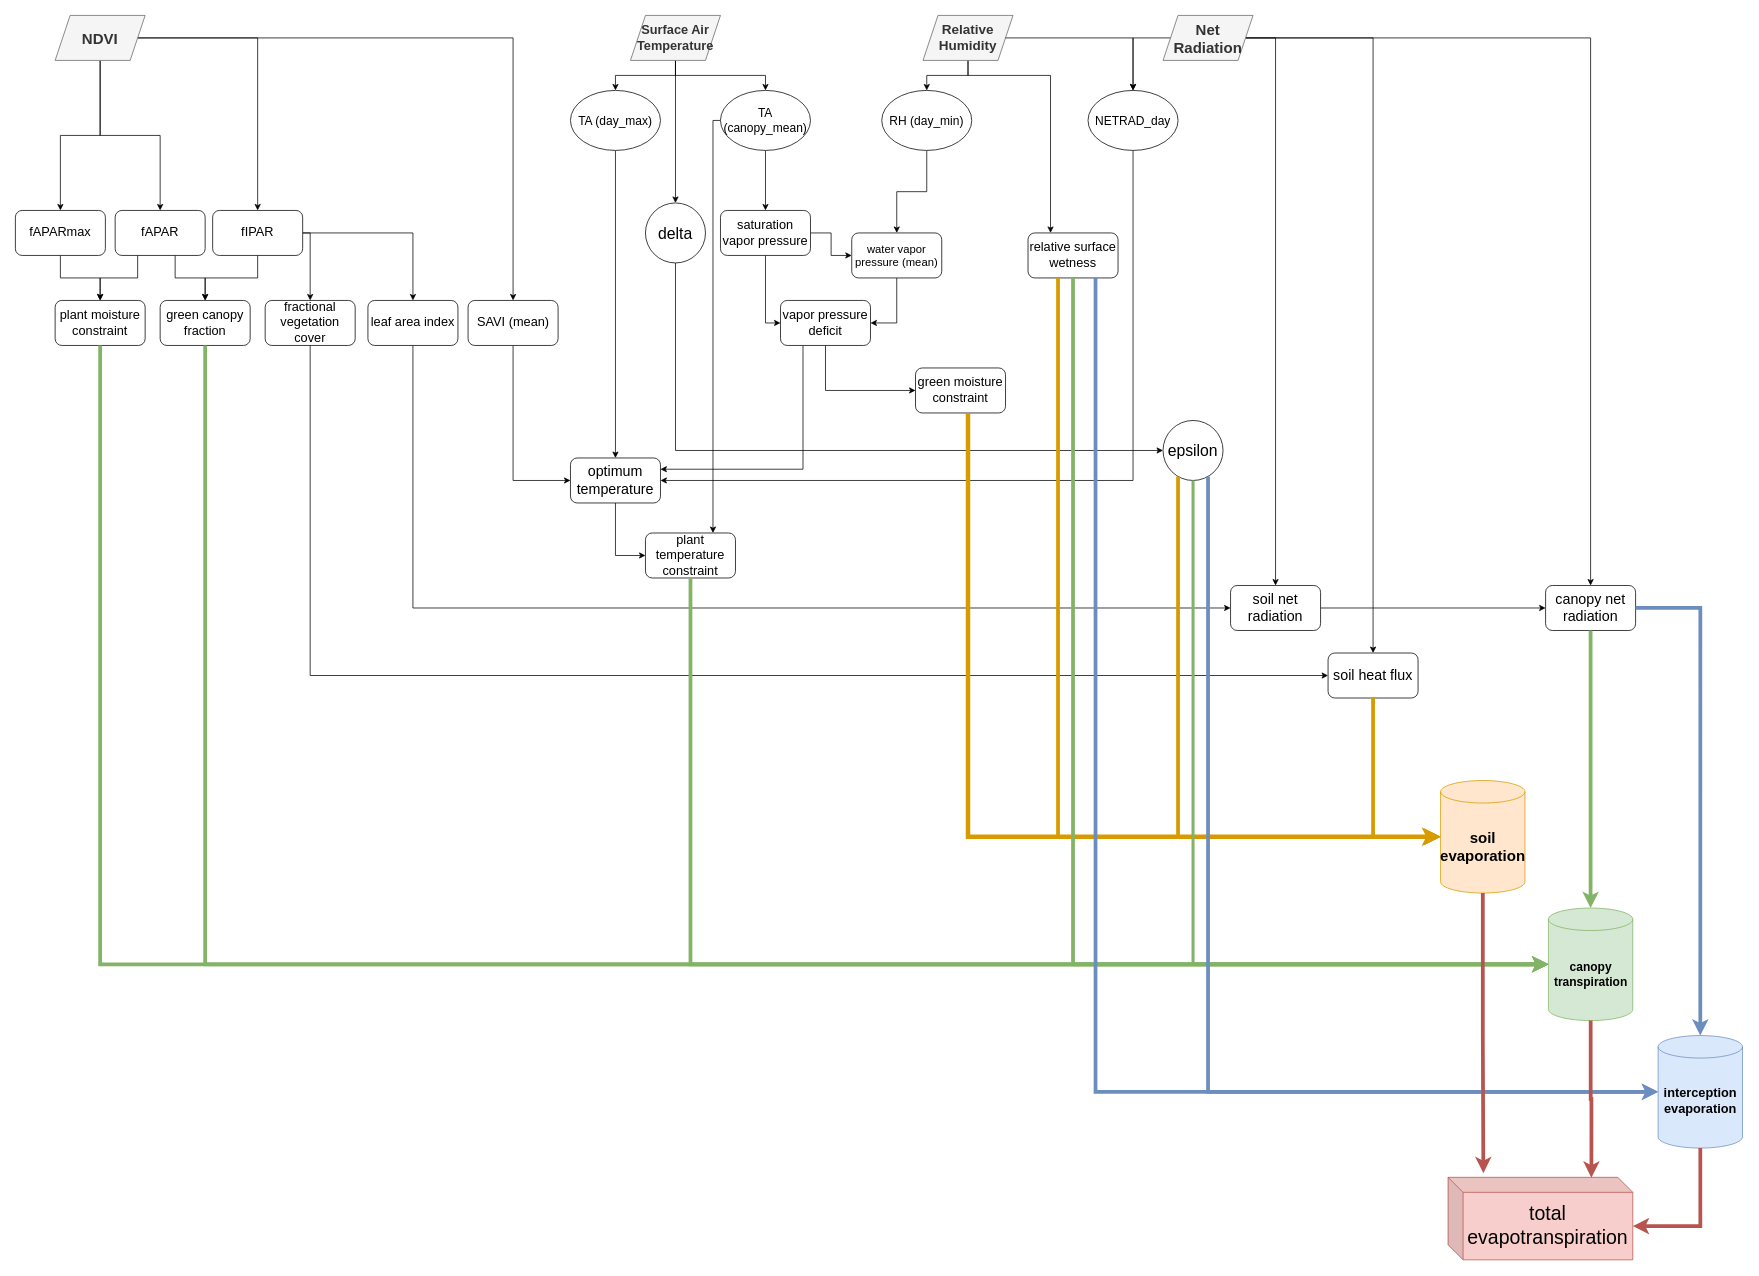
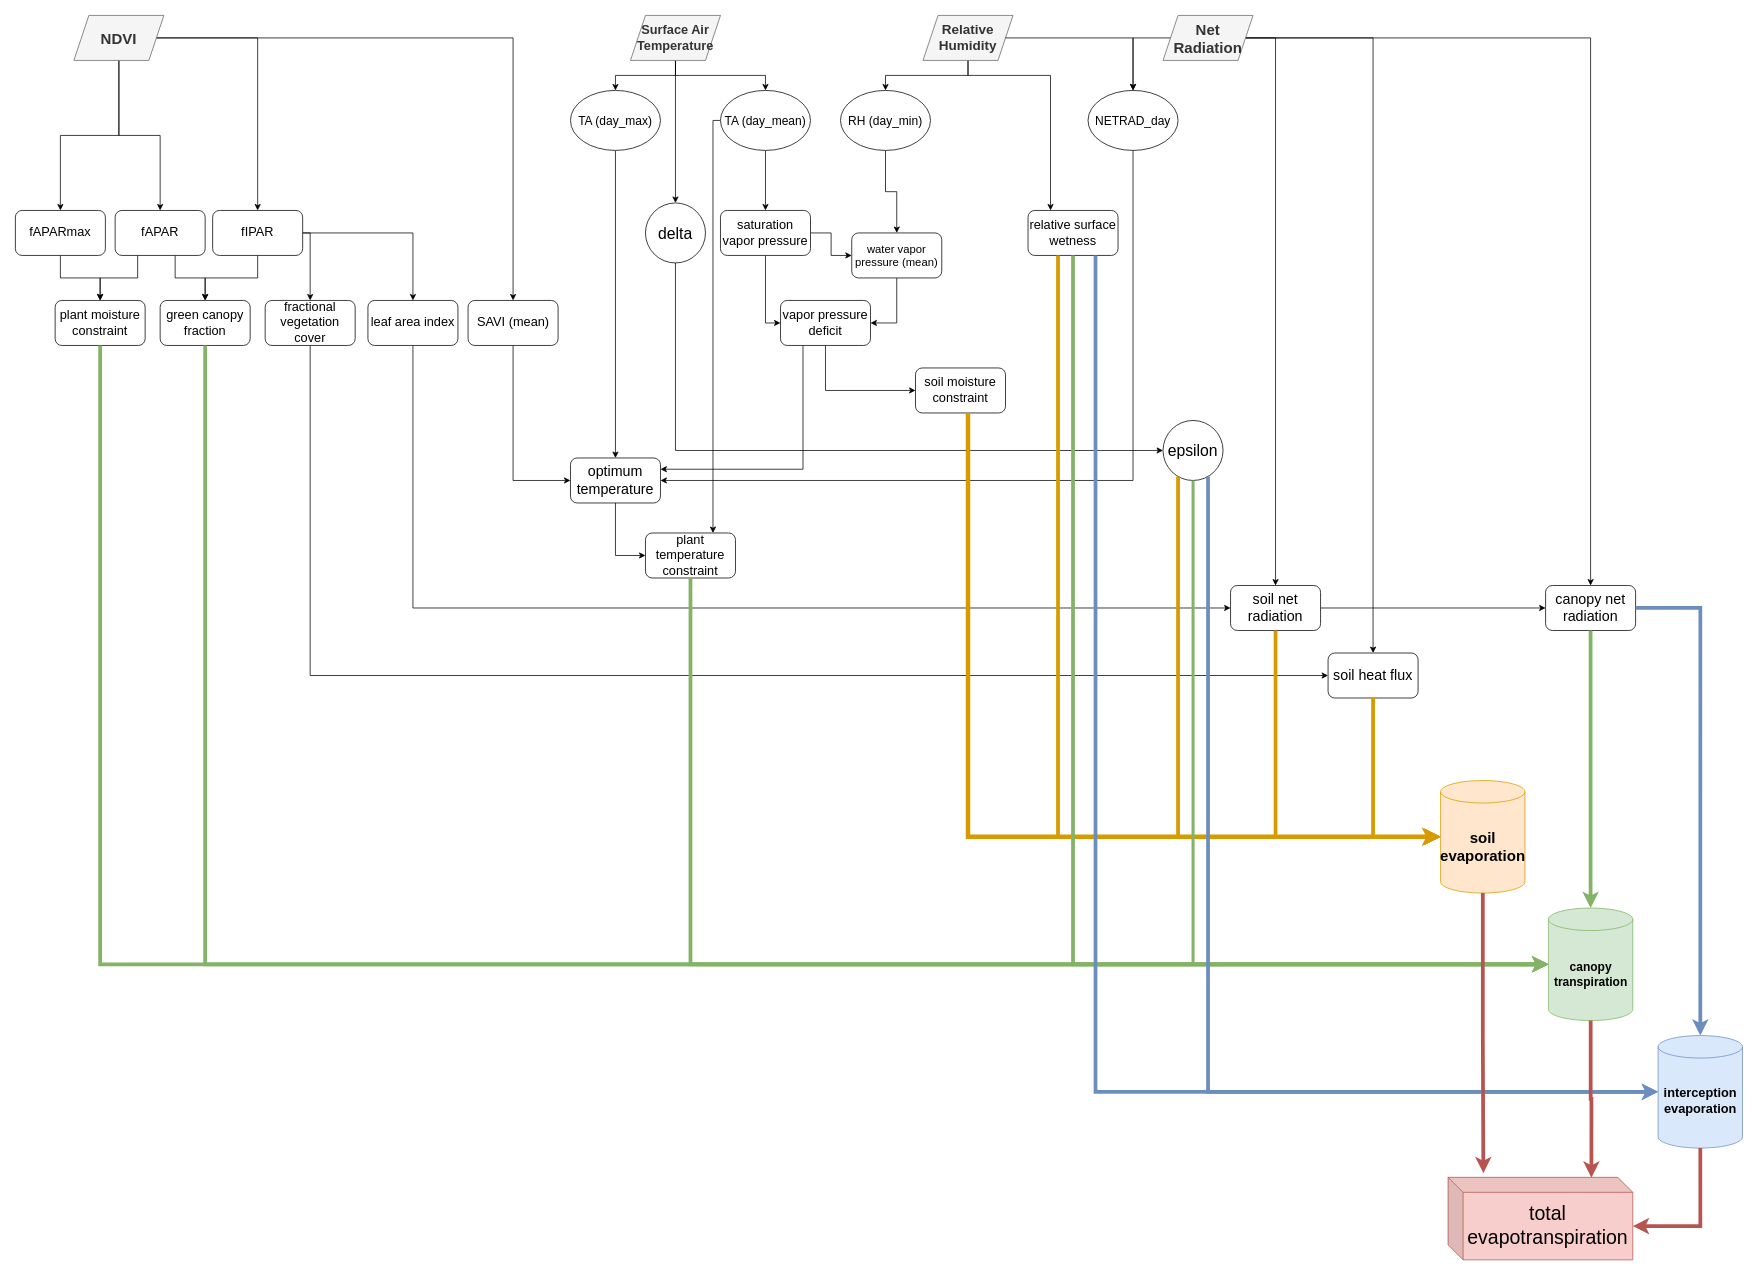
(100, 38) -> (119, 38)
(765, 120) -> (765, 120)
(927, 120) -> (885, 120)
(1073, 255) -> (1073, 233)
(960, 390) -> (960, 390)
none -> (1275, 731)
